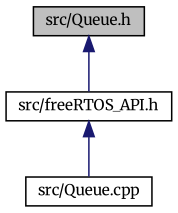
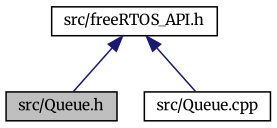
(89, 72) -> (93, 70)
